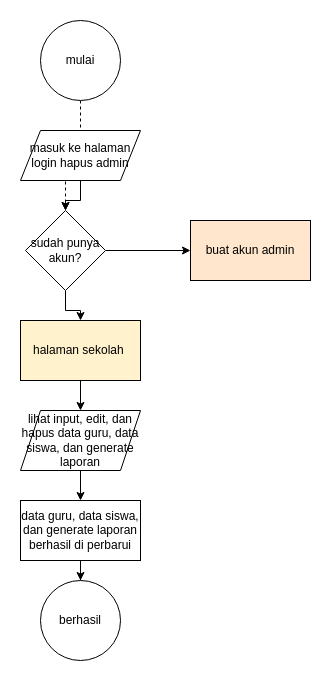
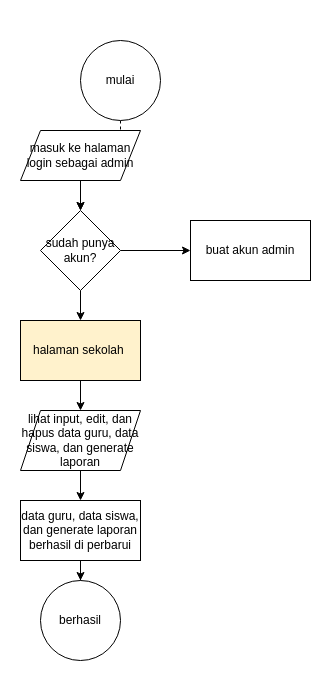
(81, 61) -> (121, 81)
(81, 156) -> (81, 156)
(66, 251) -> (81, 251)
(251, 251) -> (251, 251)
